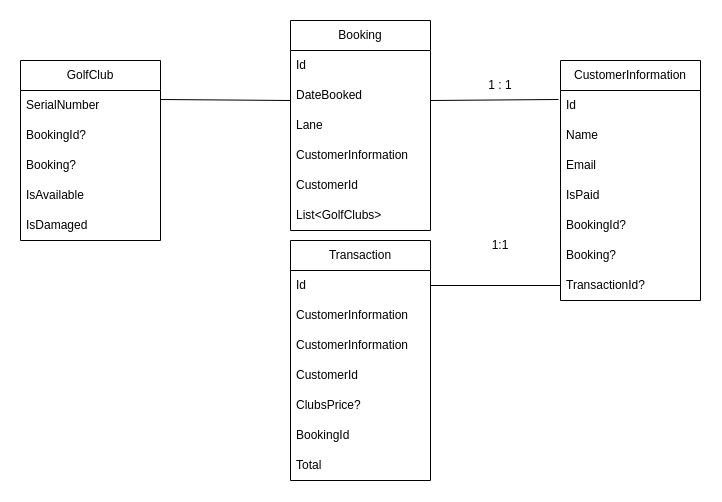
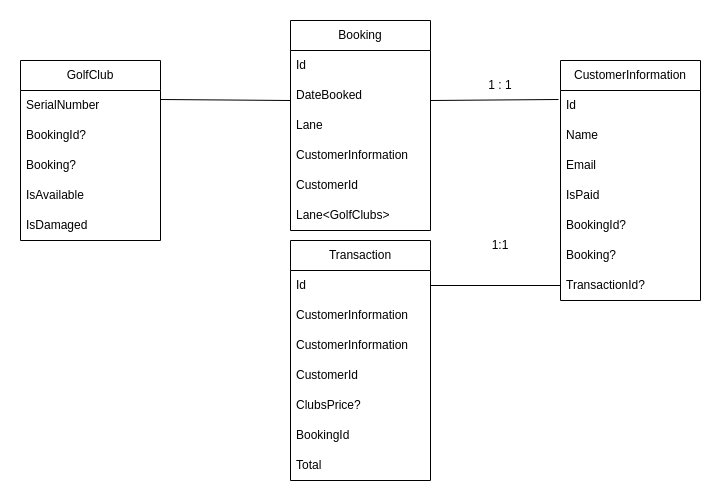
(342, 216) -> (344, 216)
